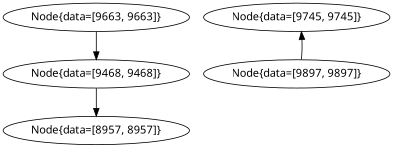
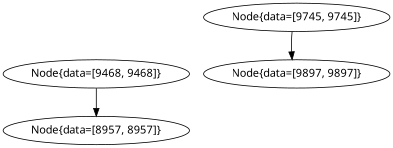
(96, 17) -> none
(302, 50) -> (291, 42)
